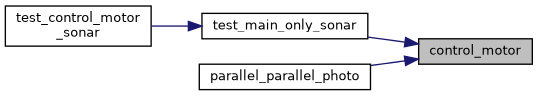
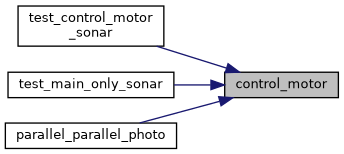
(170, 26) -> (192, 57)
